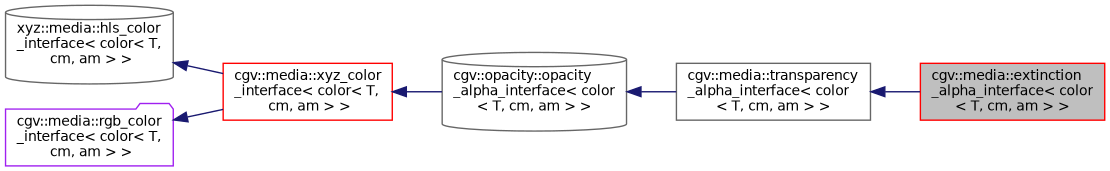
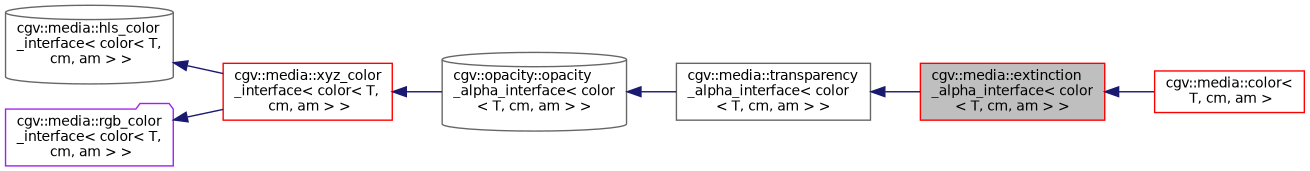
(89, 45) -> (89, 45)
none -> (1229, 92)
